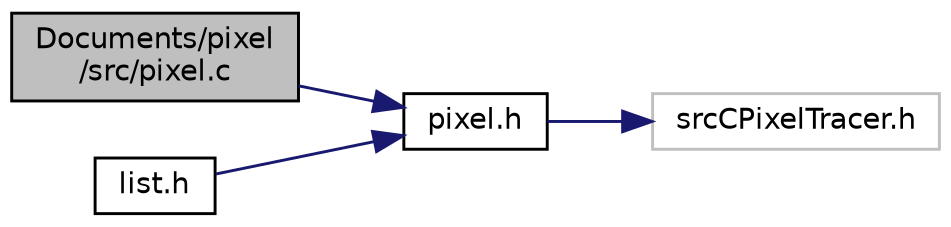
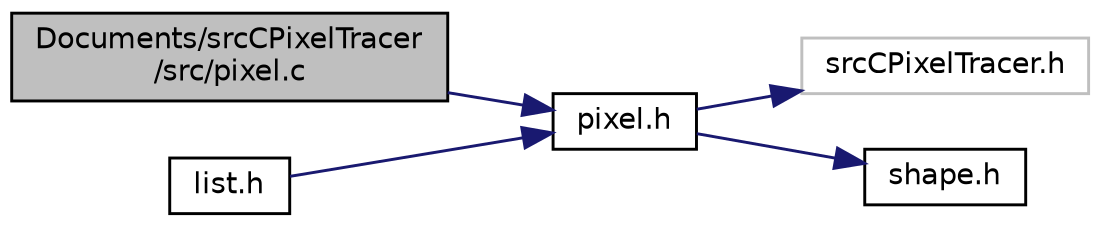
(155, 57) -> (230, 57)
none -> (945, 177)
